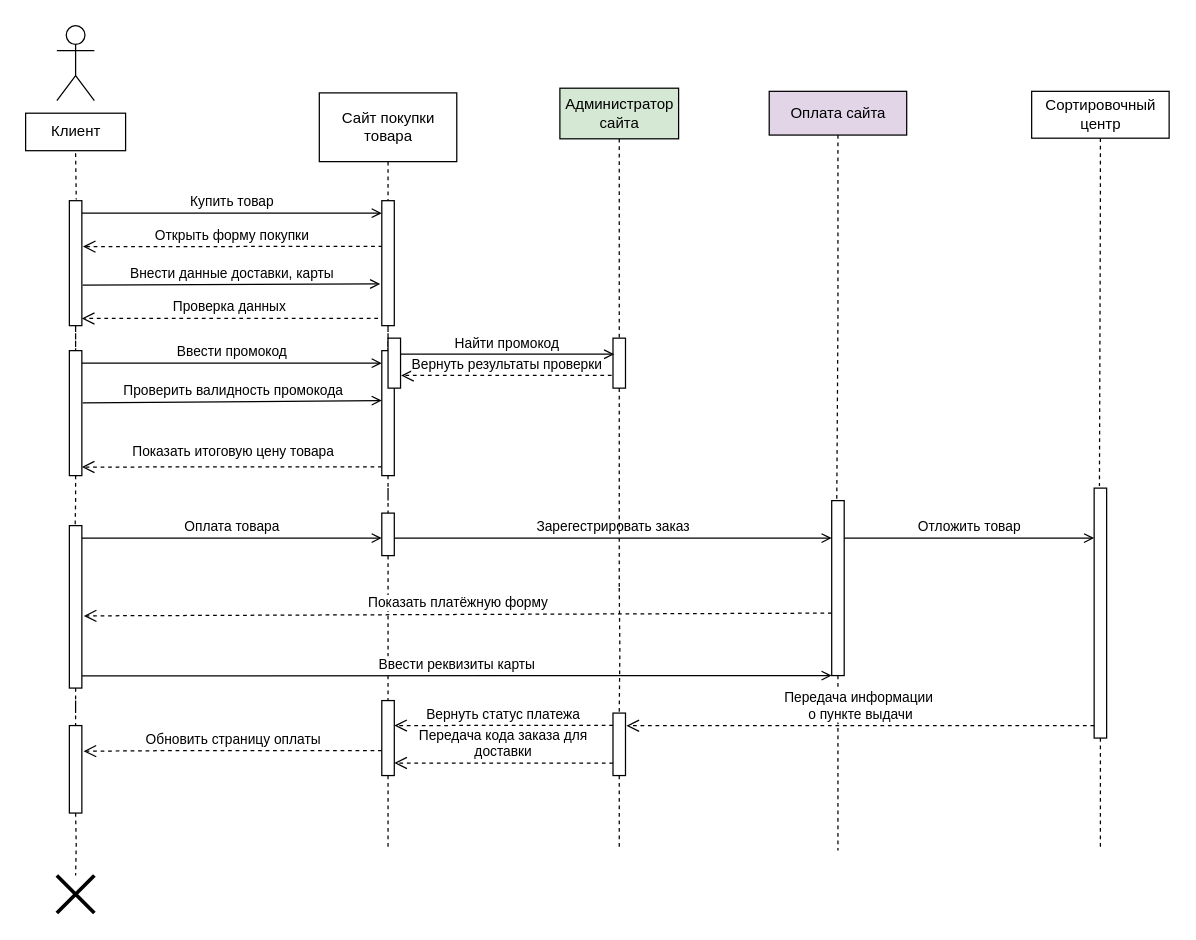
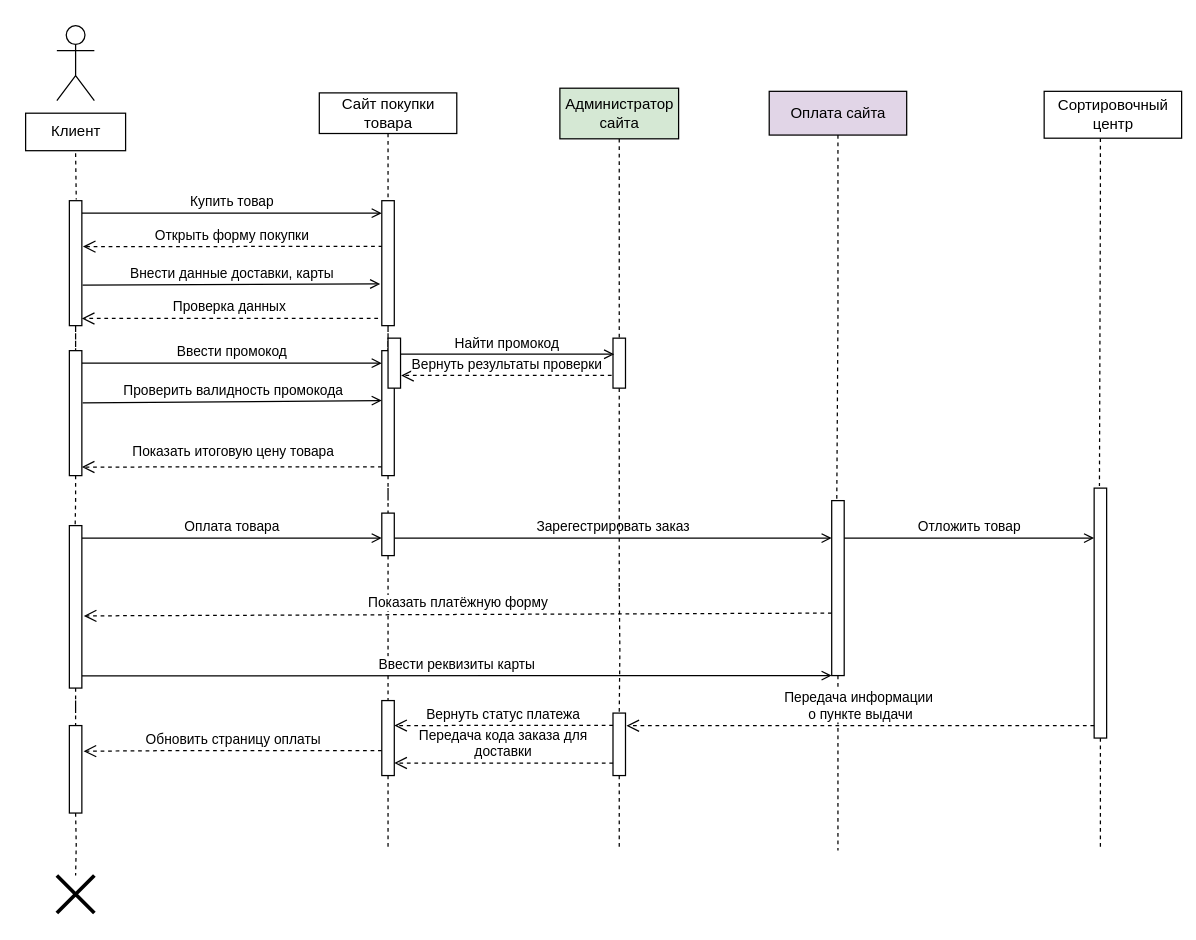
(1101, 115) -> (1113, 115)
(388, 127) -> (388, 113)
